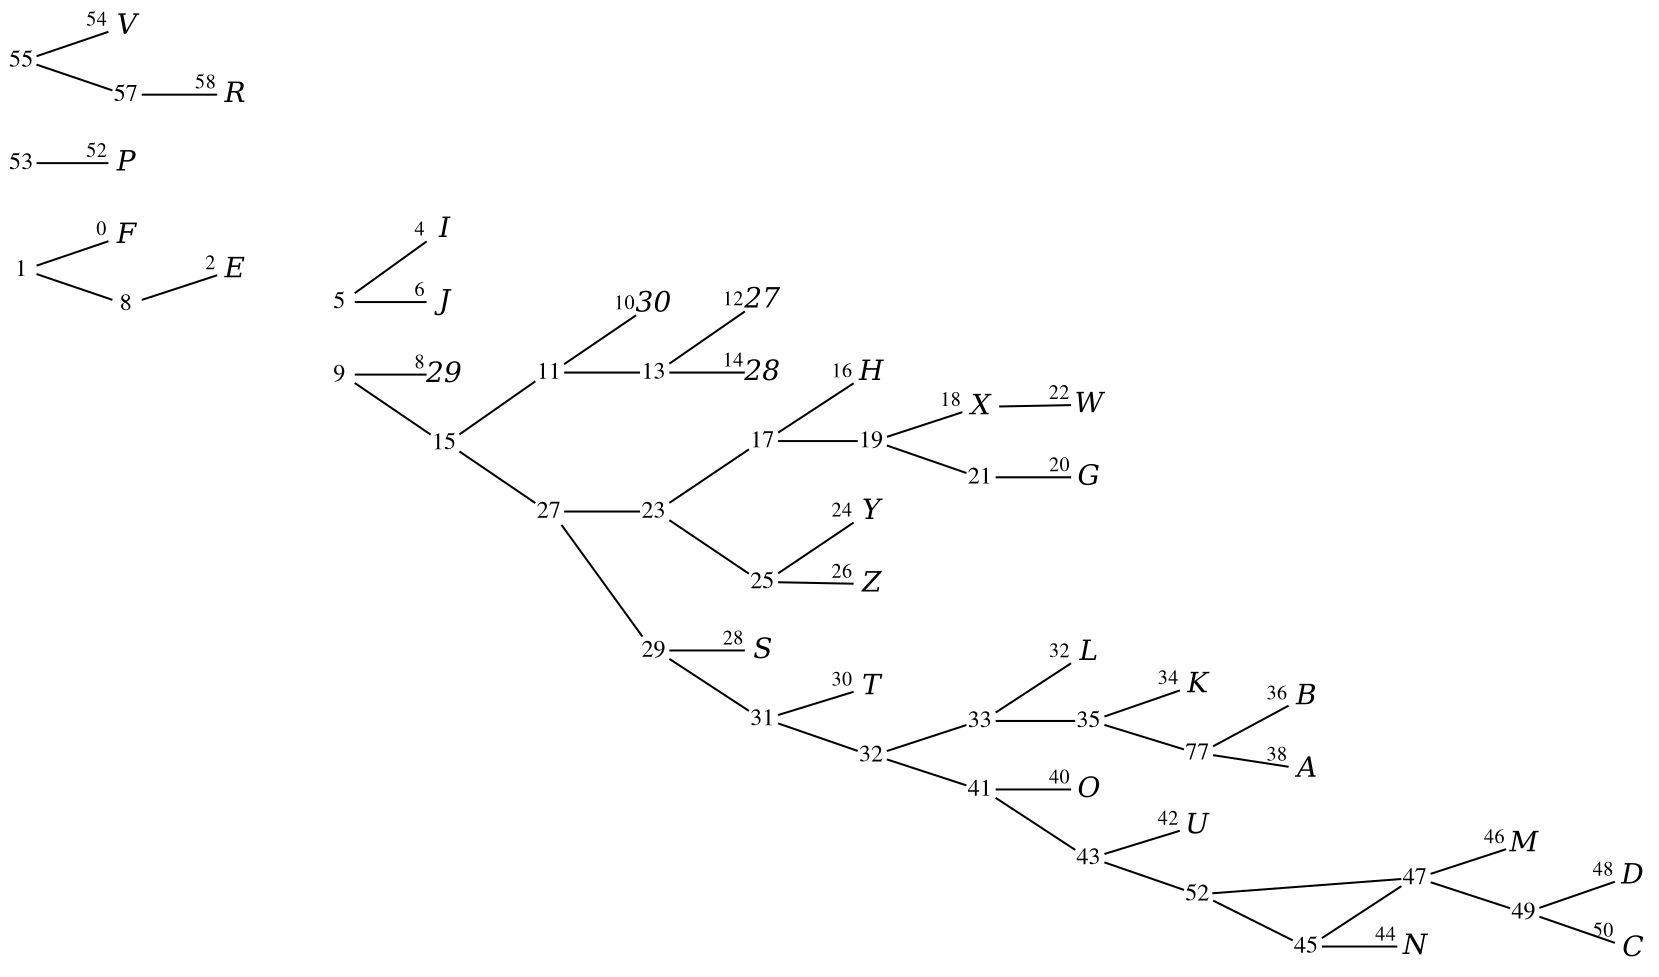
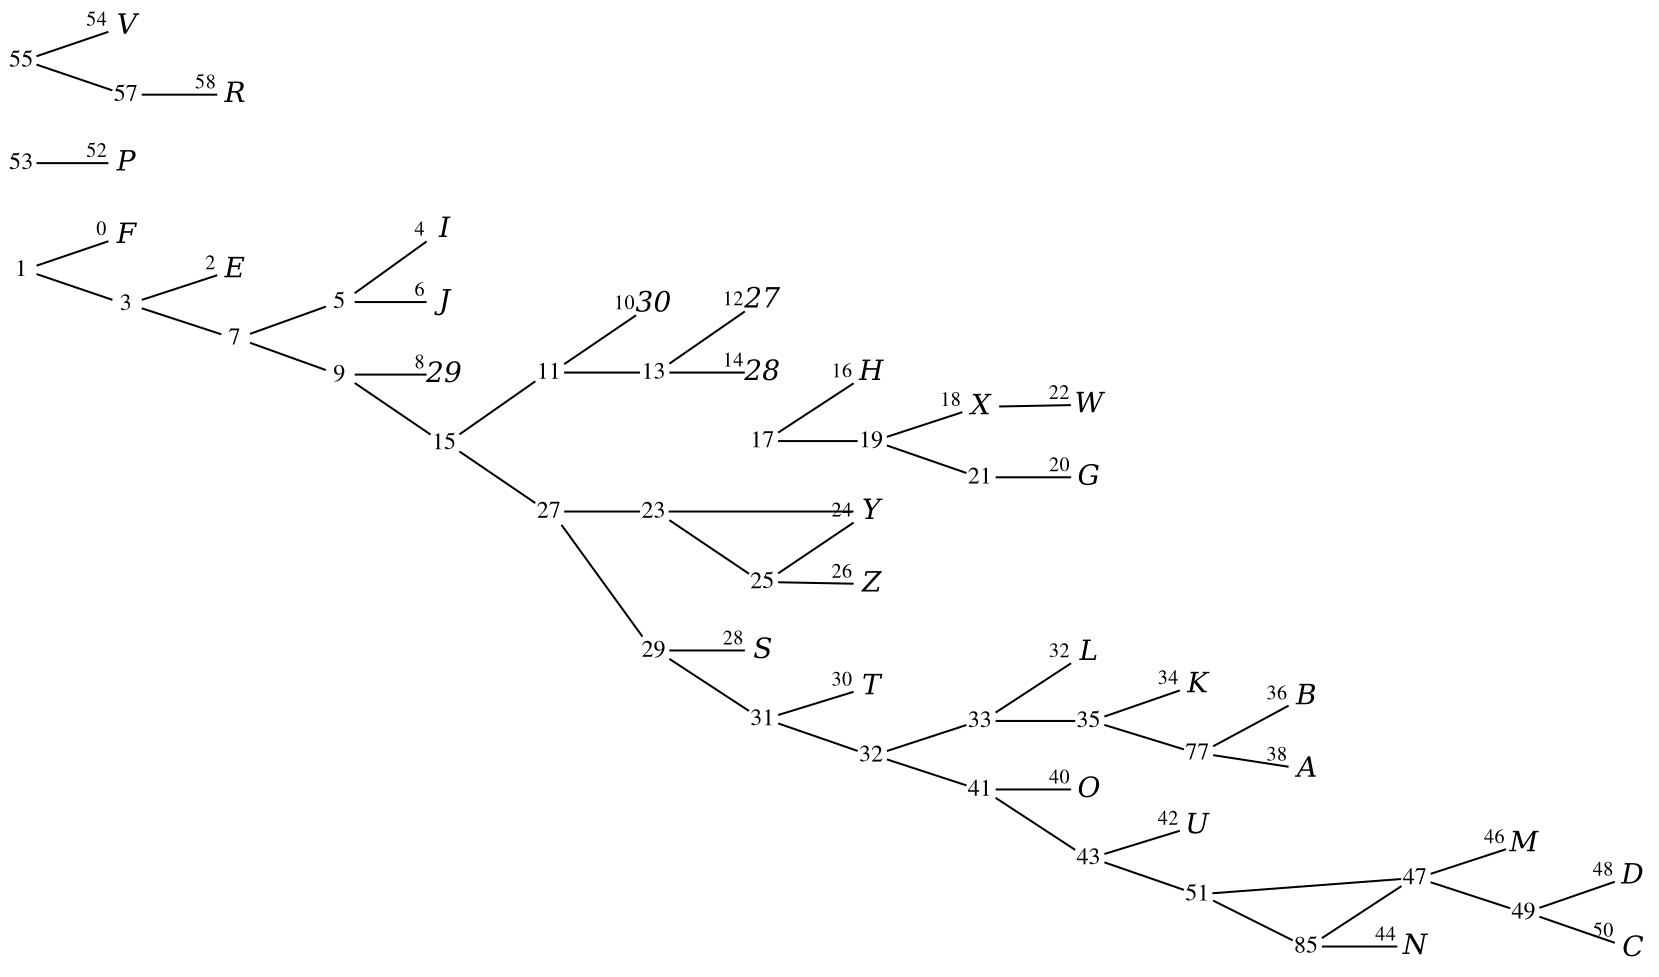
(127, 304) -> (127, 304)
none -> (236, 338)
(709, 476) -> (761, 512)
(1198, 894) -> (1198, 894)
(1307, 947) -> (1307, 947)
